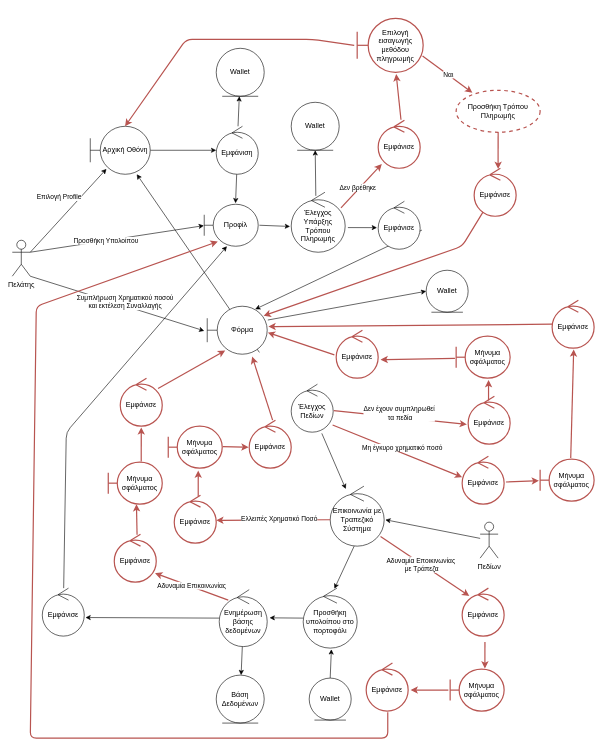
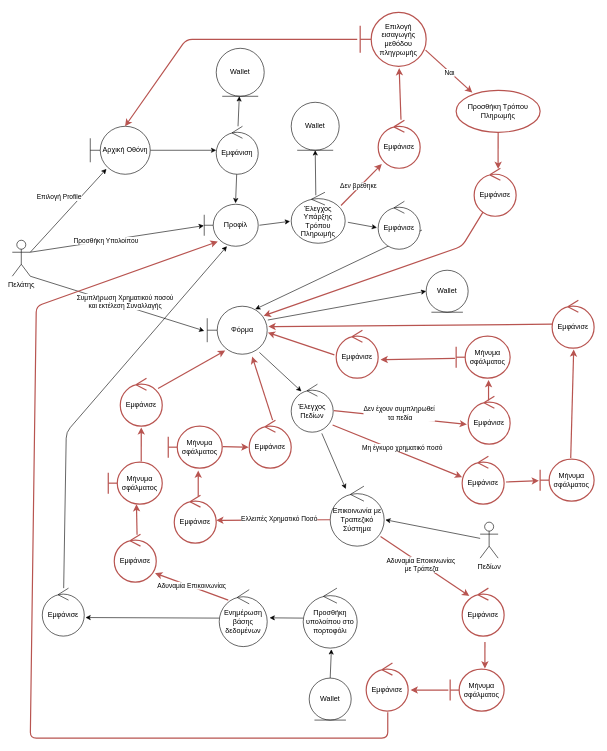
(390, 45) -> (393, 39)
(498, 111) -> (498, 111)
(318, 222) -> (318, 218)
(184, 244) -> (291, 381)
(345, 565) -> none
(242, 665) -> none
(240, 699) -> none
